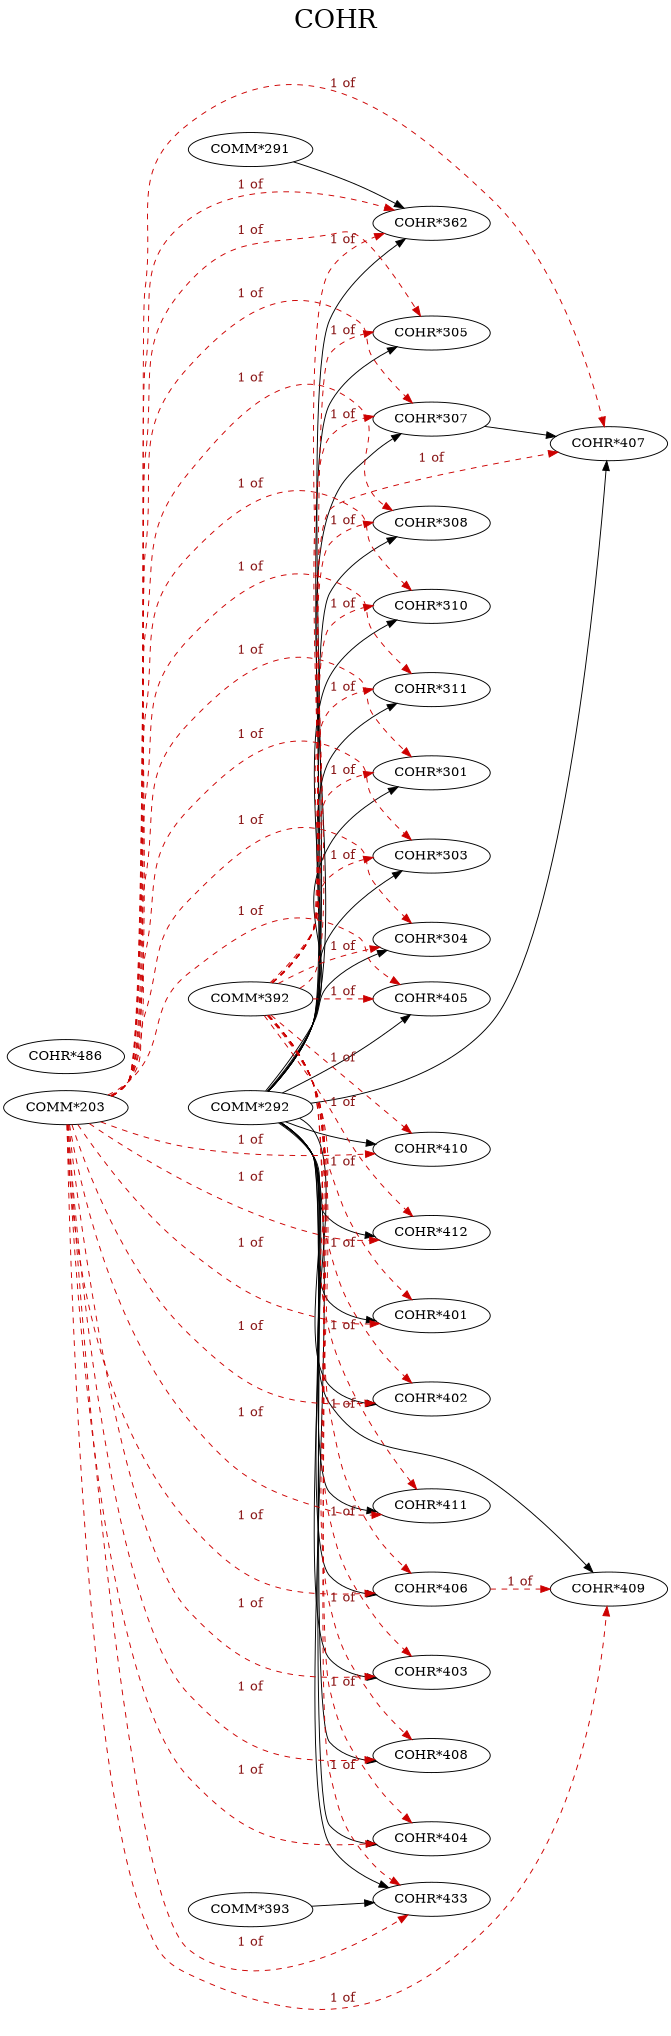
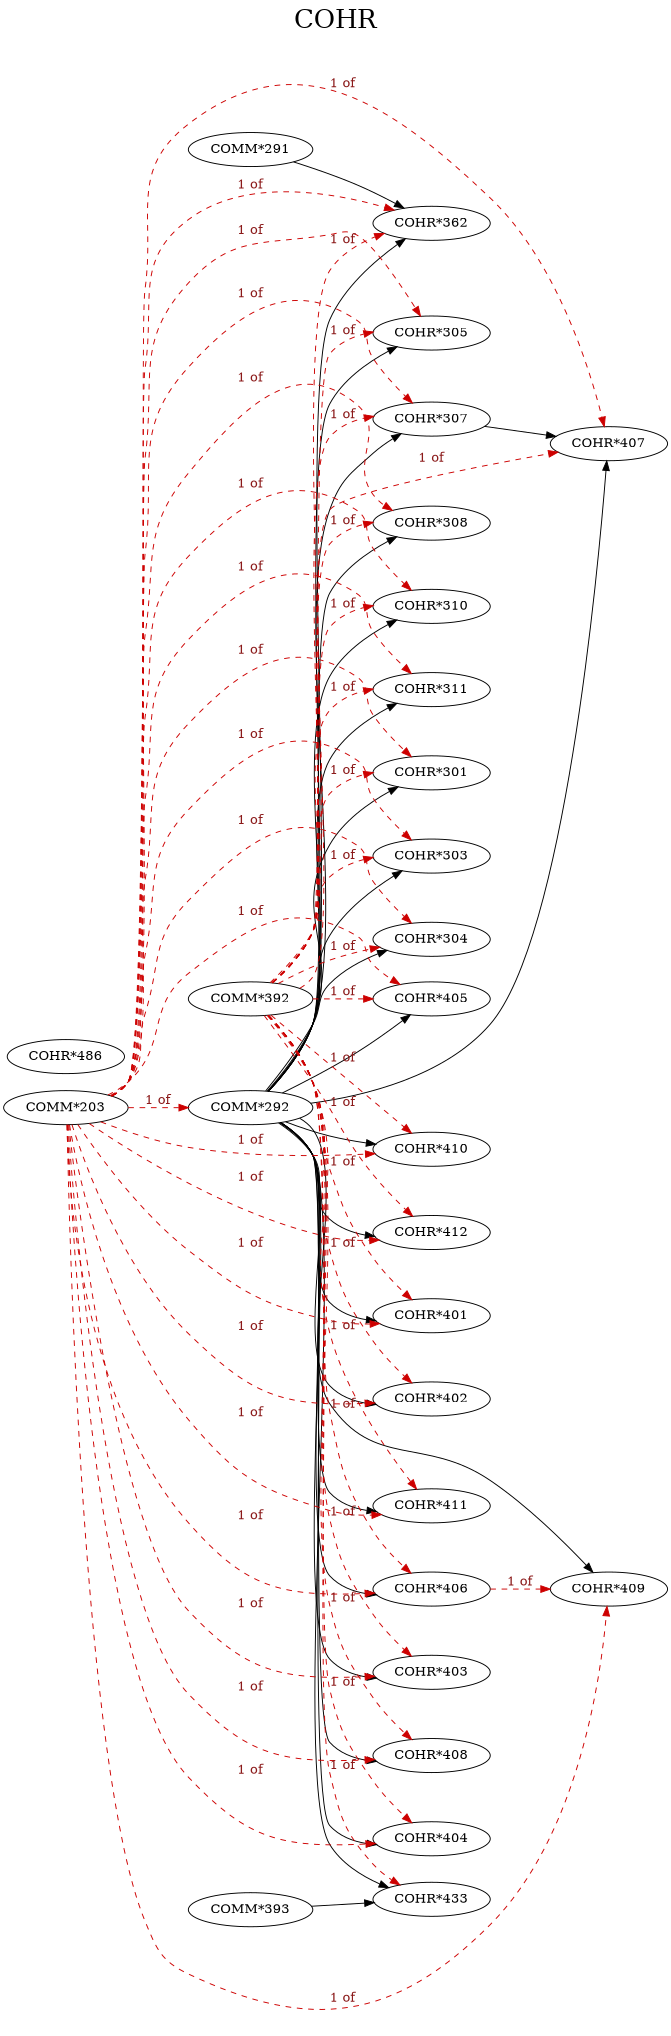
(118, 1654) -> (153, 1108)
